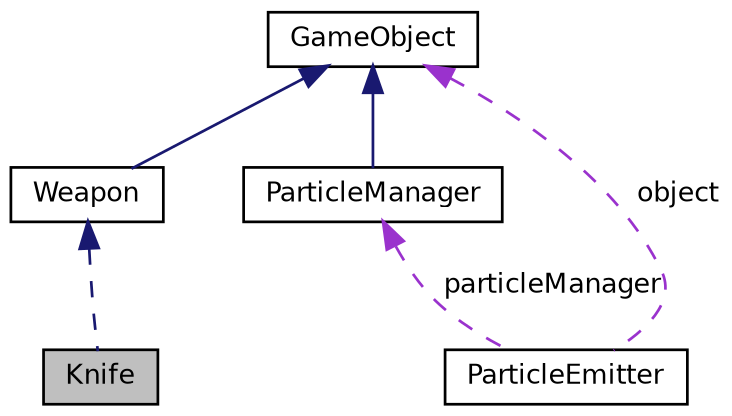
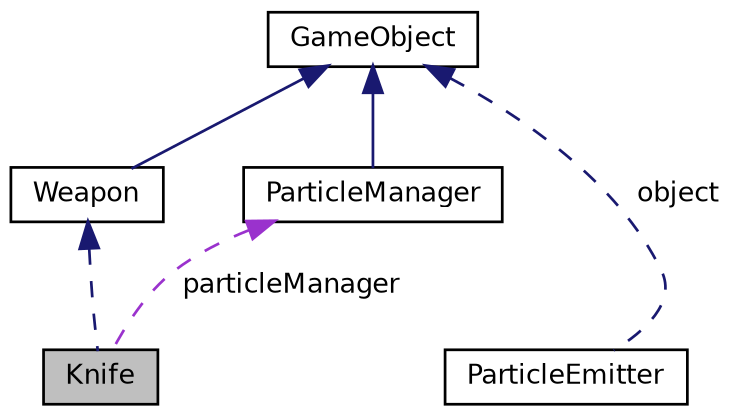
(607, 194) -> (607, 194)
(444, 308) -> (168, 276)
